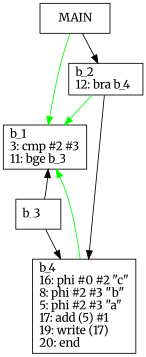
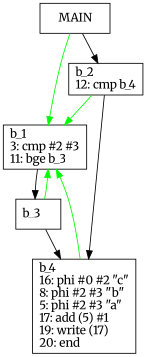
(106, 79) -> (106, 79)
none -> (36, 180)
(46, 188) -> (46, 188)
